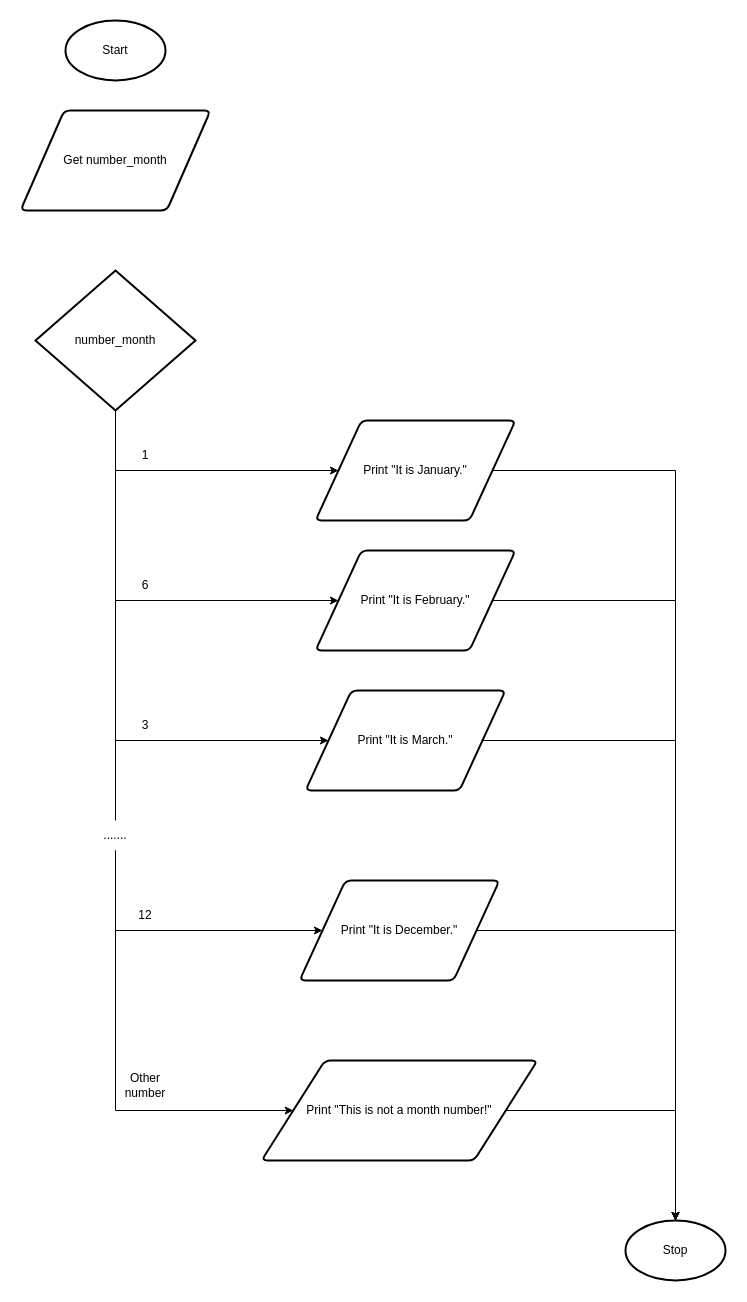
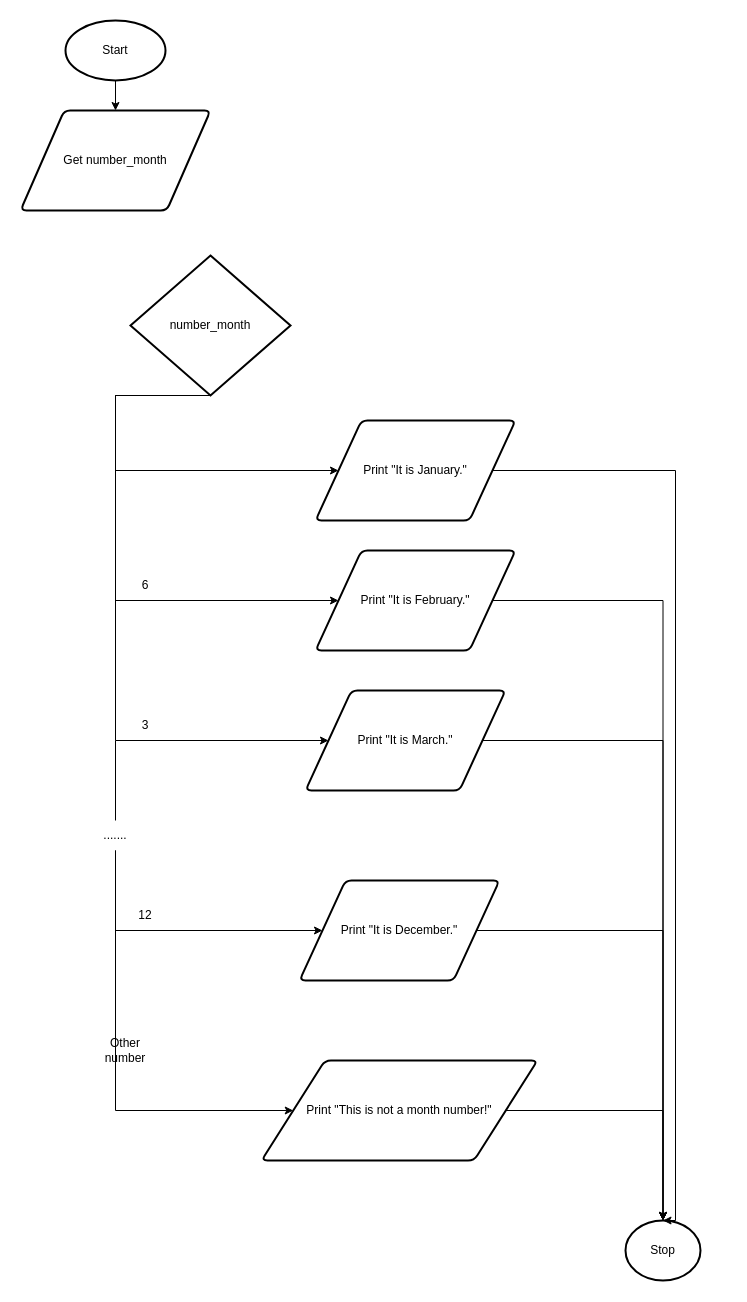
none -> (116, 92)
(116, 341) -> (211, 326)
(146, 456) -> none
(146, 1086) -> (126, 1051)
(676, 1251) -> (663, 1251)
